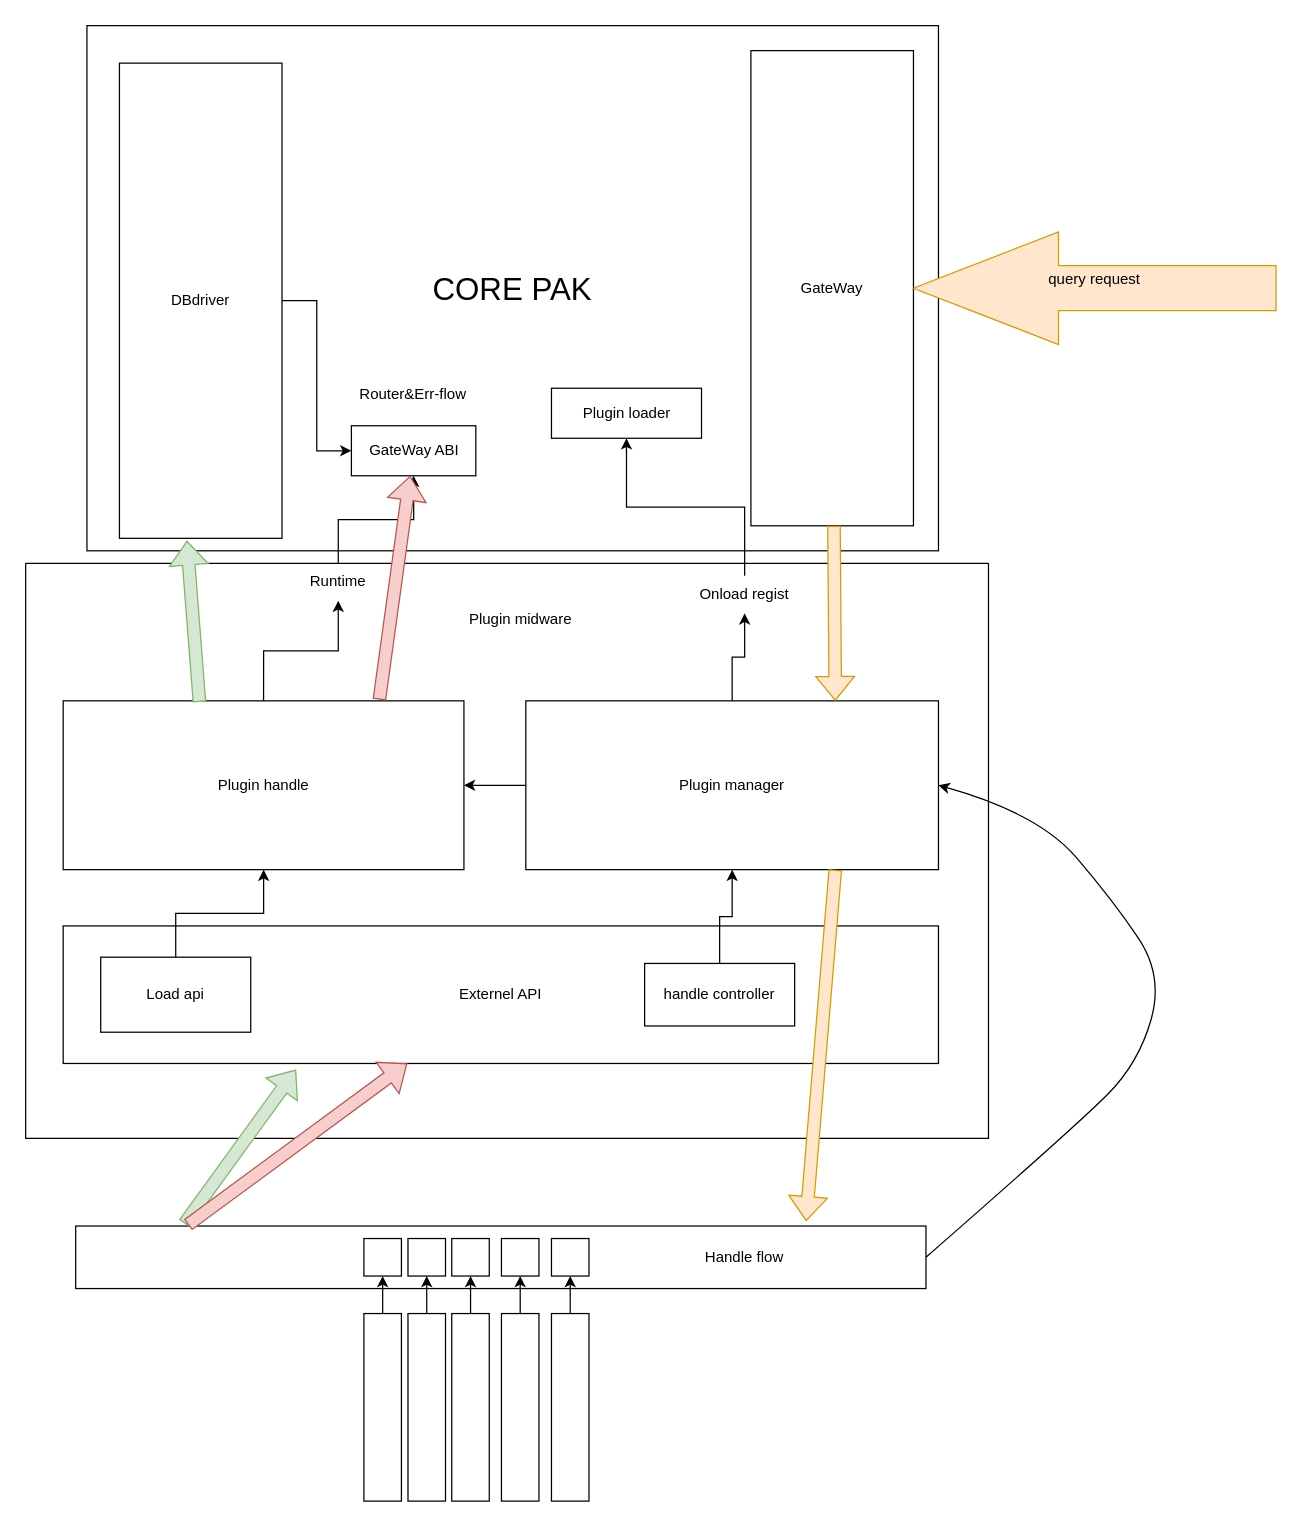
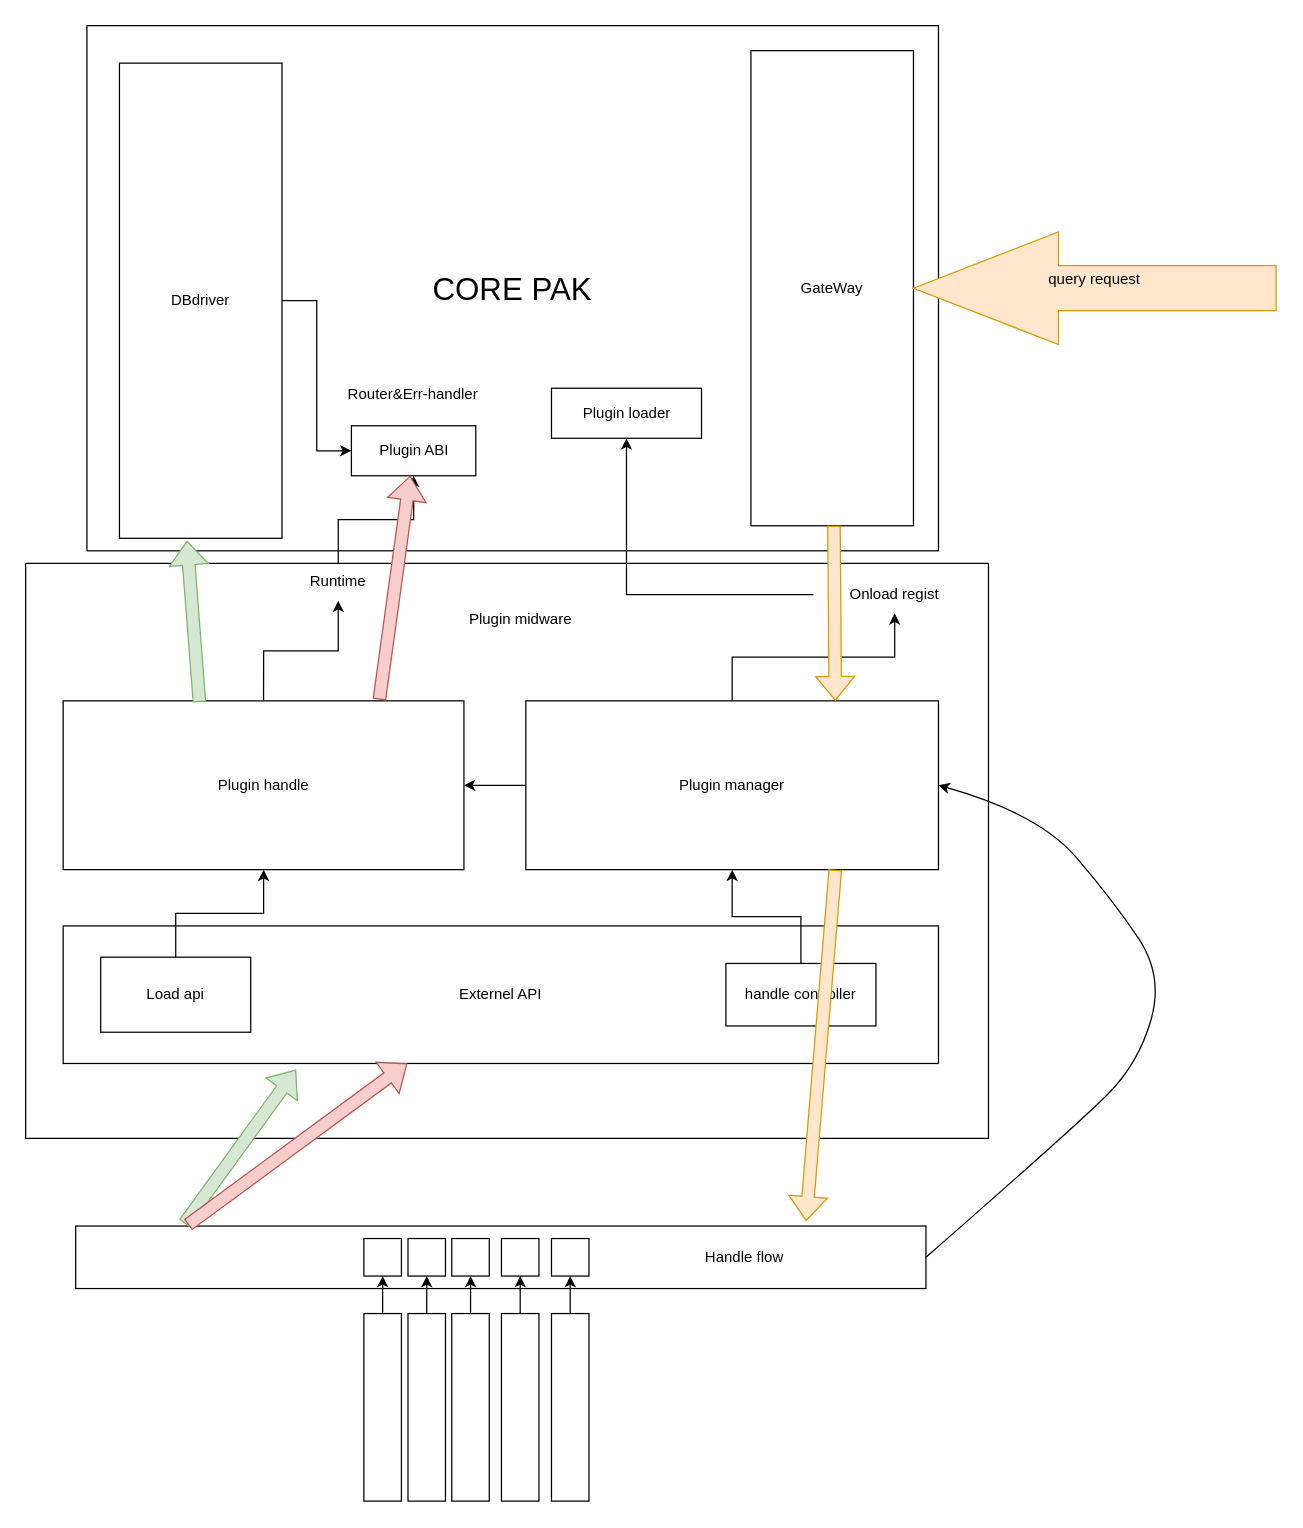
(413, 394) -> (413, 394)
(414, 451) -> (414, 451)
(744, 594) -> (894, 594)
(719, 994) -> (801, 994)
